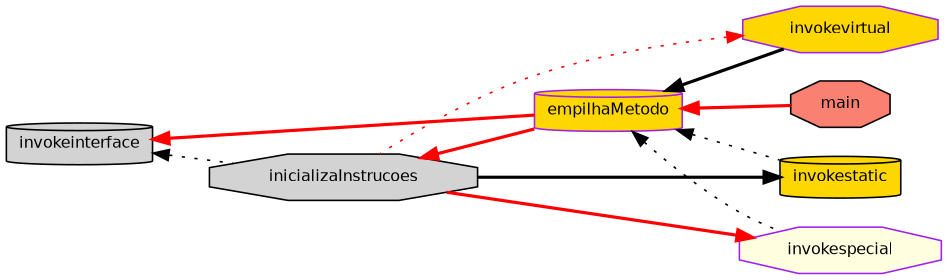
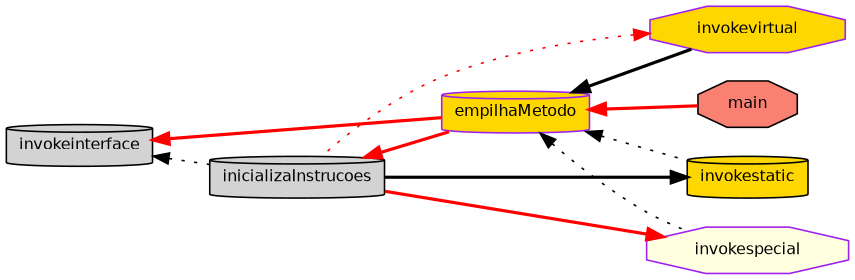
(344, 177) -> (297, 177)
